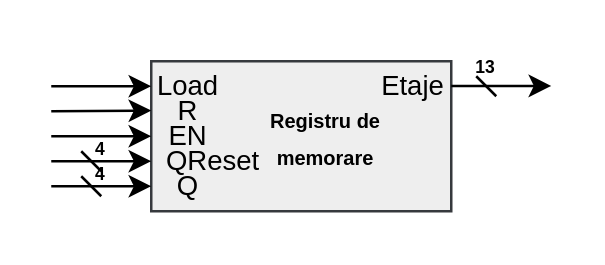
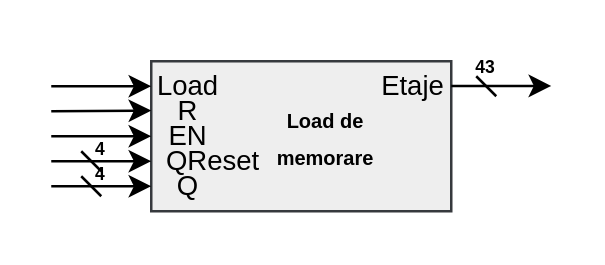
(486, 64) -> (486, 64)
(326, 136) -> (326, 136)
